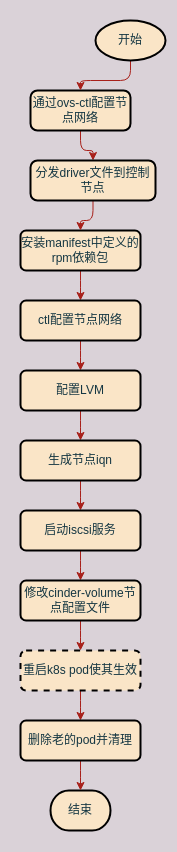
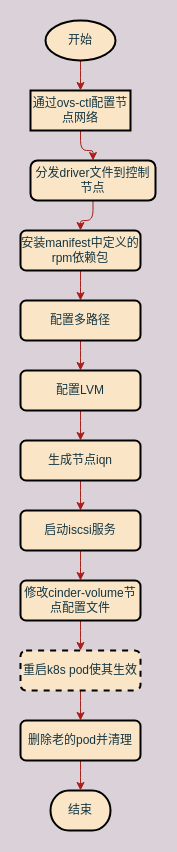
(131, 41) -> (81, 41)
(81, 111) -> (81, 111)
(81, 321) -> (81, 321)
